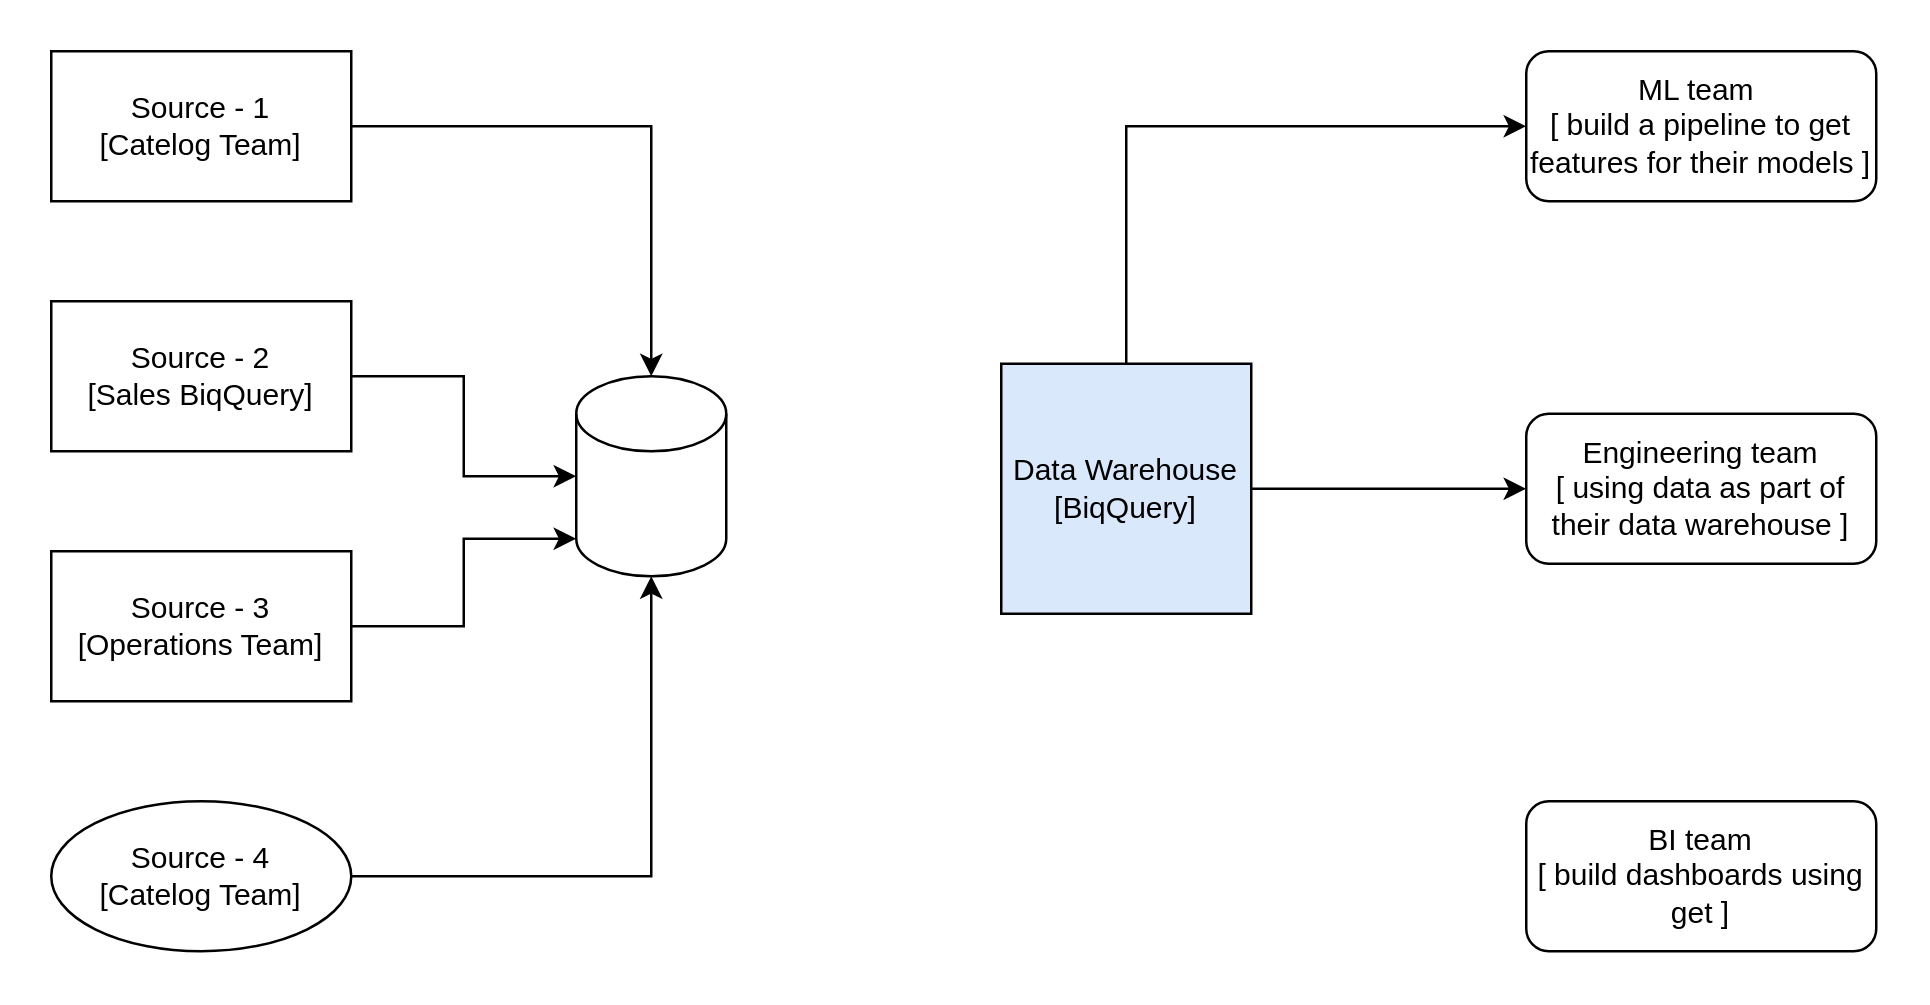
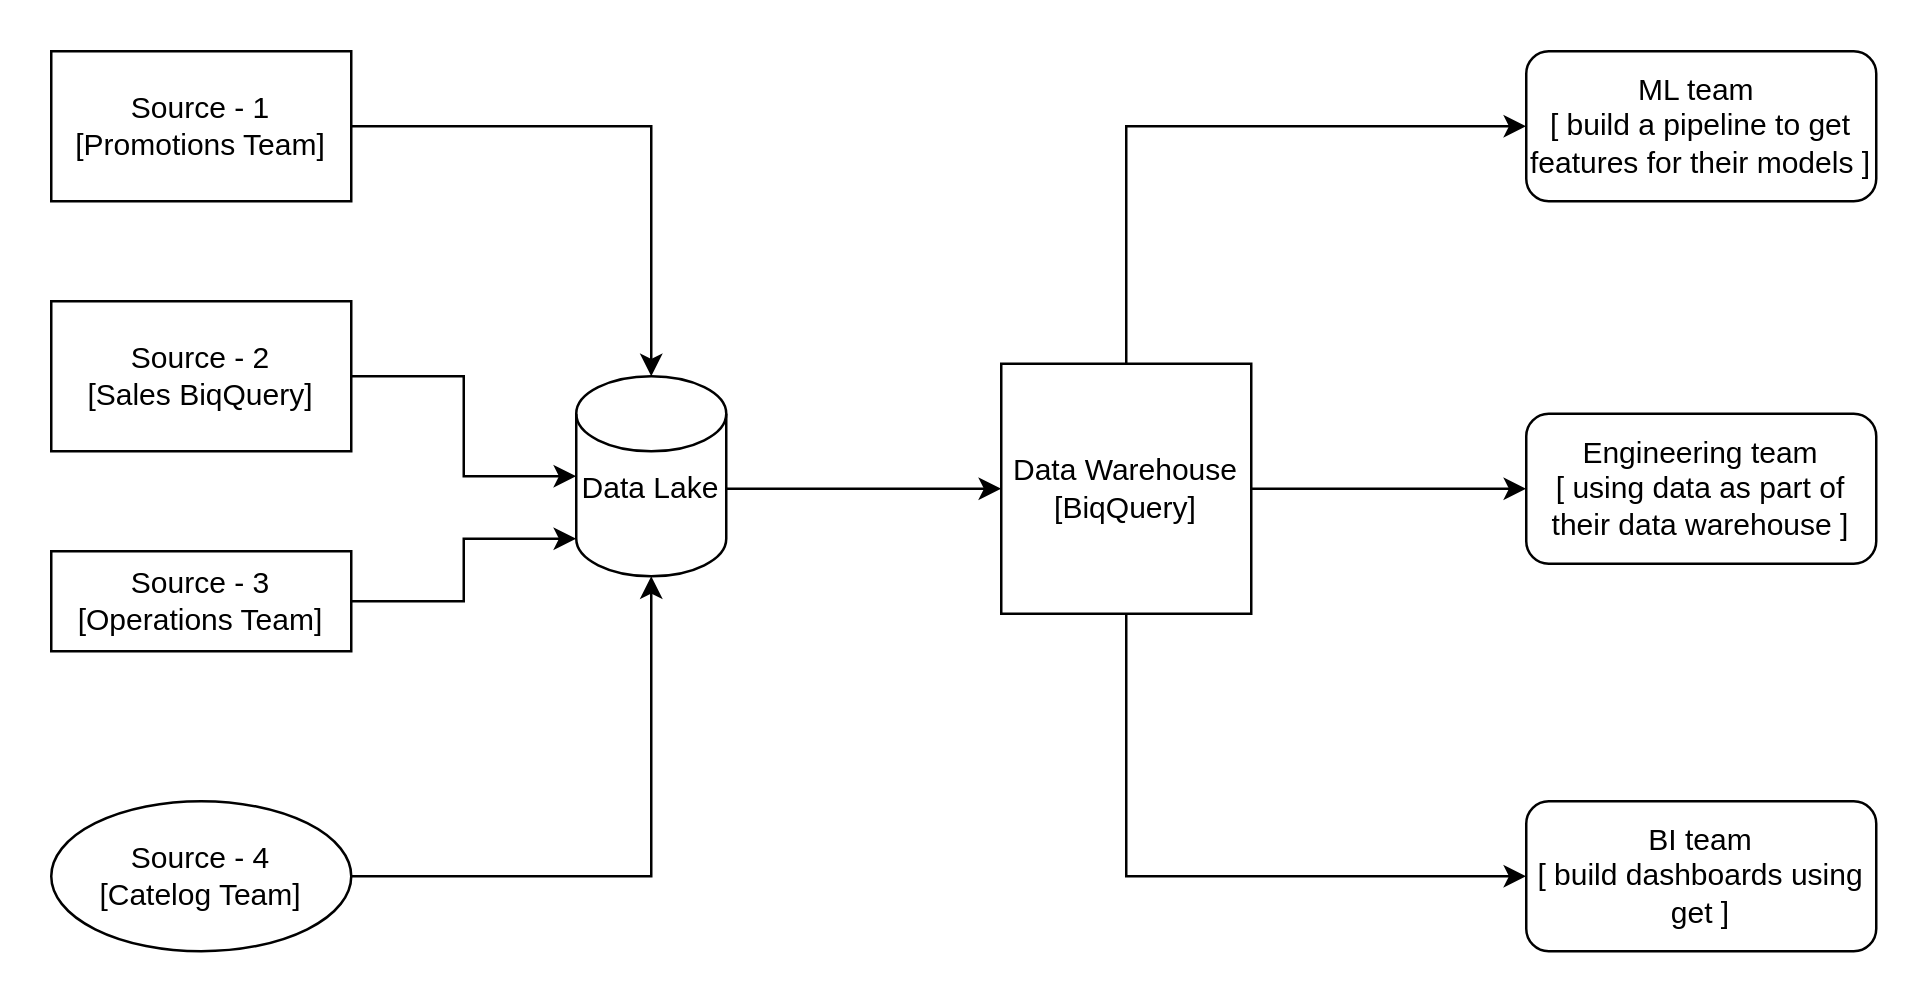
(201, 126) -> (201, 126)
none -> (651, 489)
none -> (855, 489)
(1126, 489) -> (1126, 489)
(201, 626) -> (201, 601)
none -> (1187, 876)
